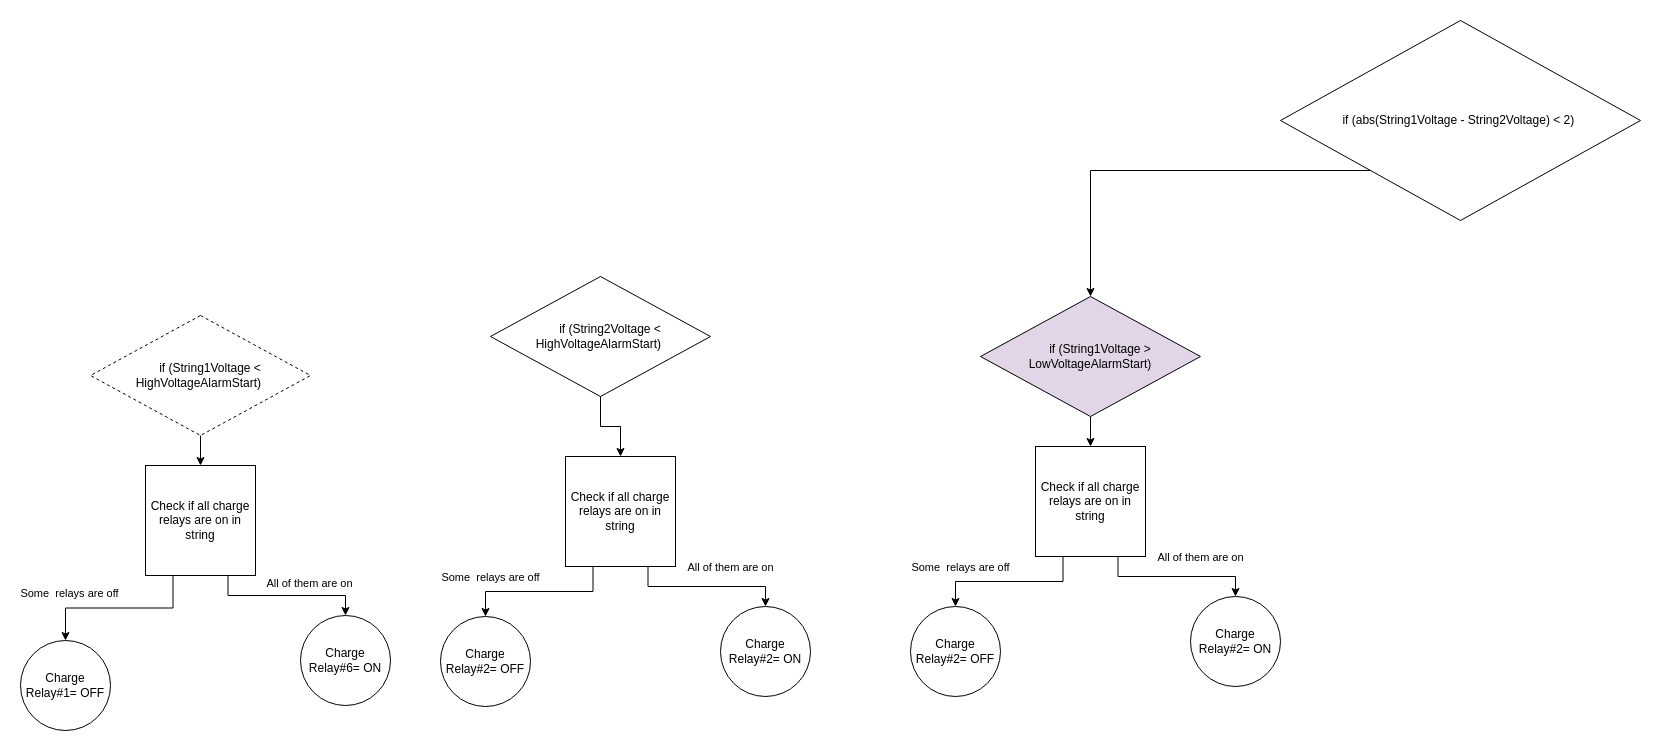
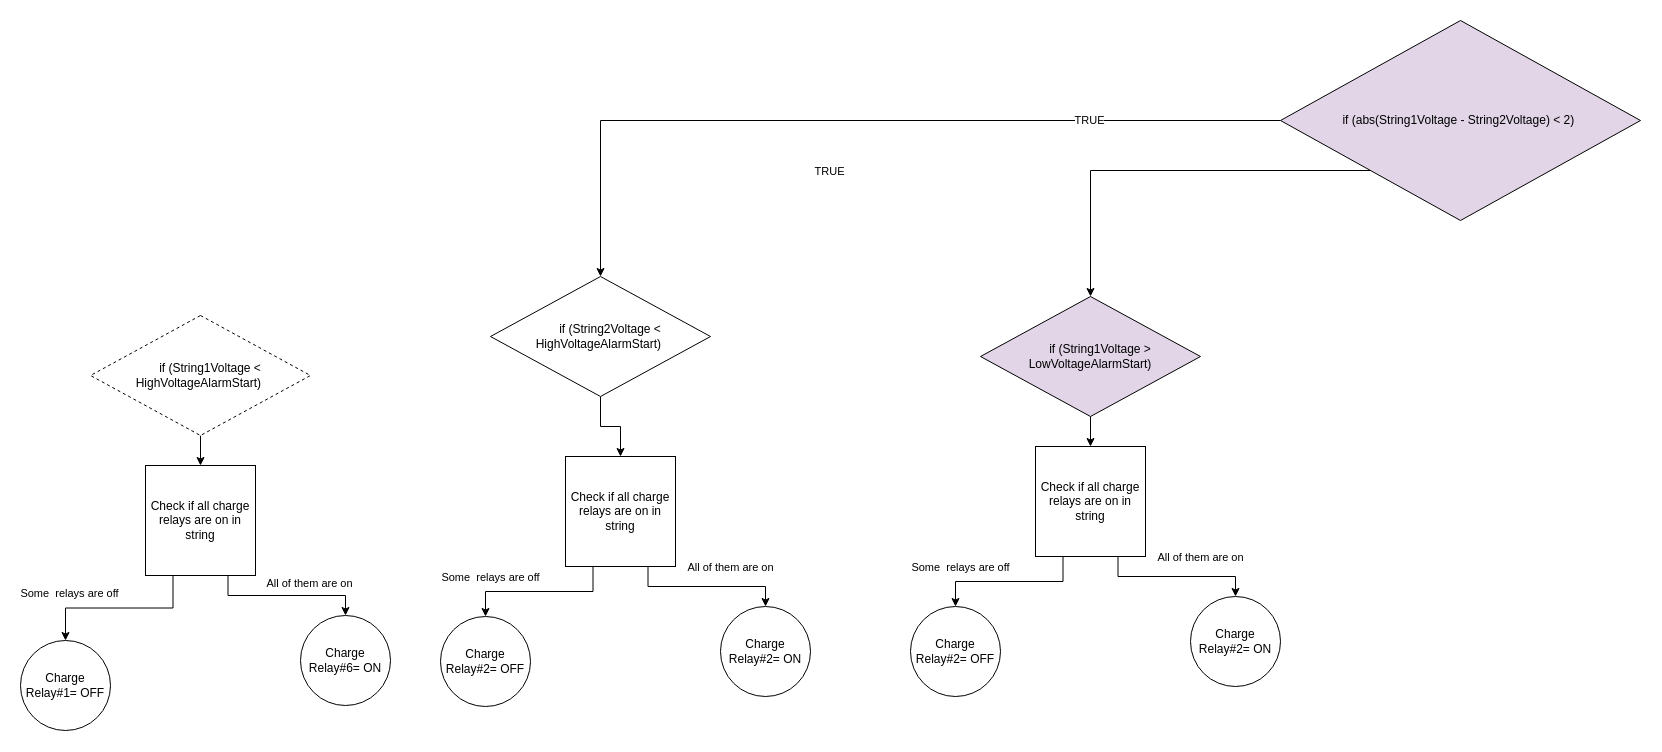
none -> (867, 121)
(1461, 121) -> (1461, 121)
